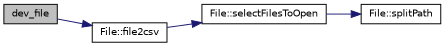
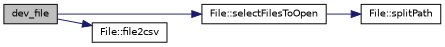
(180, 26) -> (125, 14)
